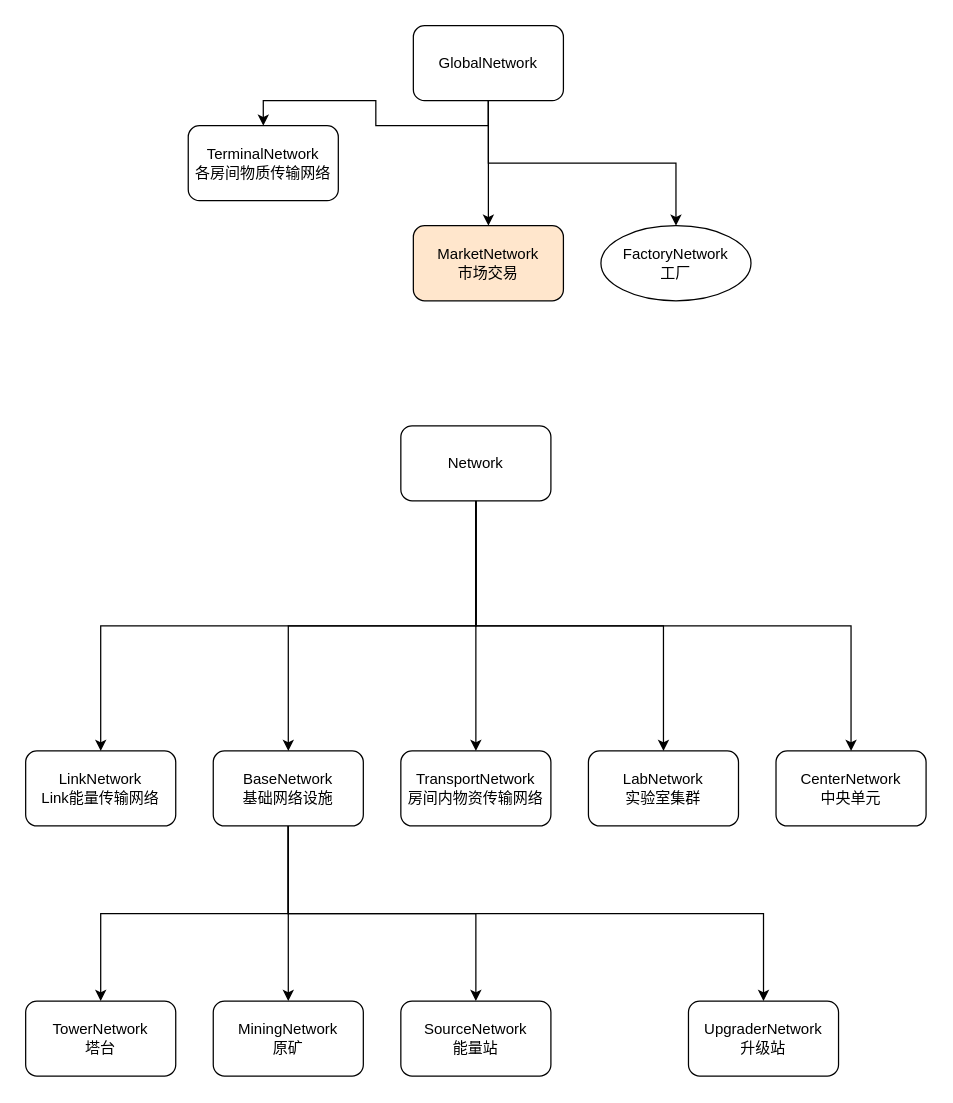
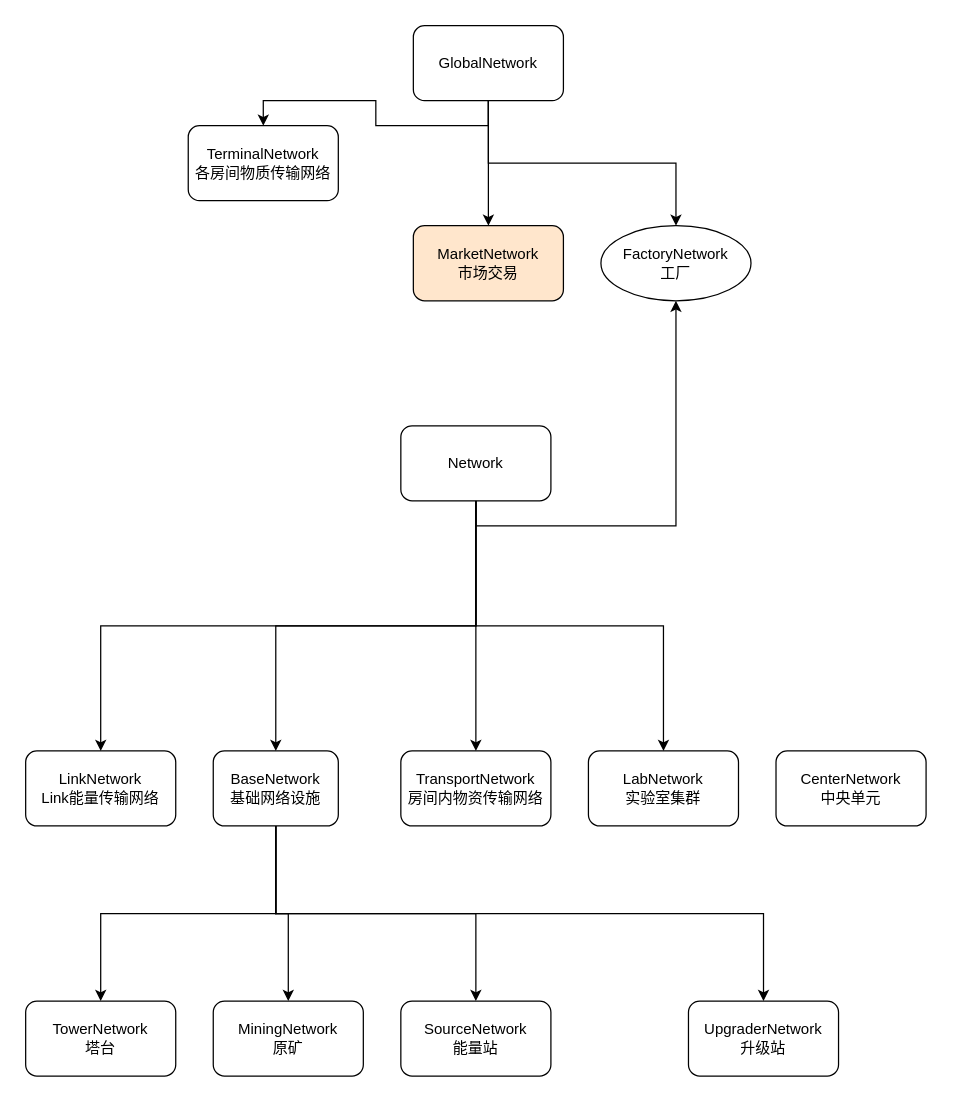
(817, 626) -> (676, 517)
(288, 788) -> (276, 788)
